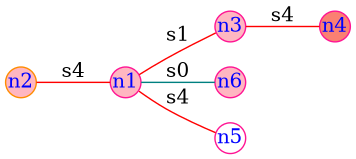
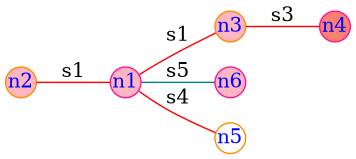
(283, 16) -> (283, 16)
(230, 27) -> (230, 27)
(73, 72) -> (73, 72)
(178, 72) -> (178, 72)
(230, 138) -> (230, 138)
